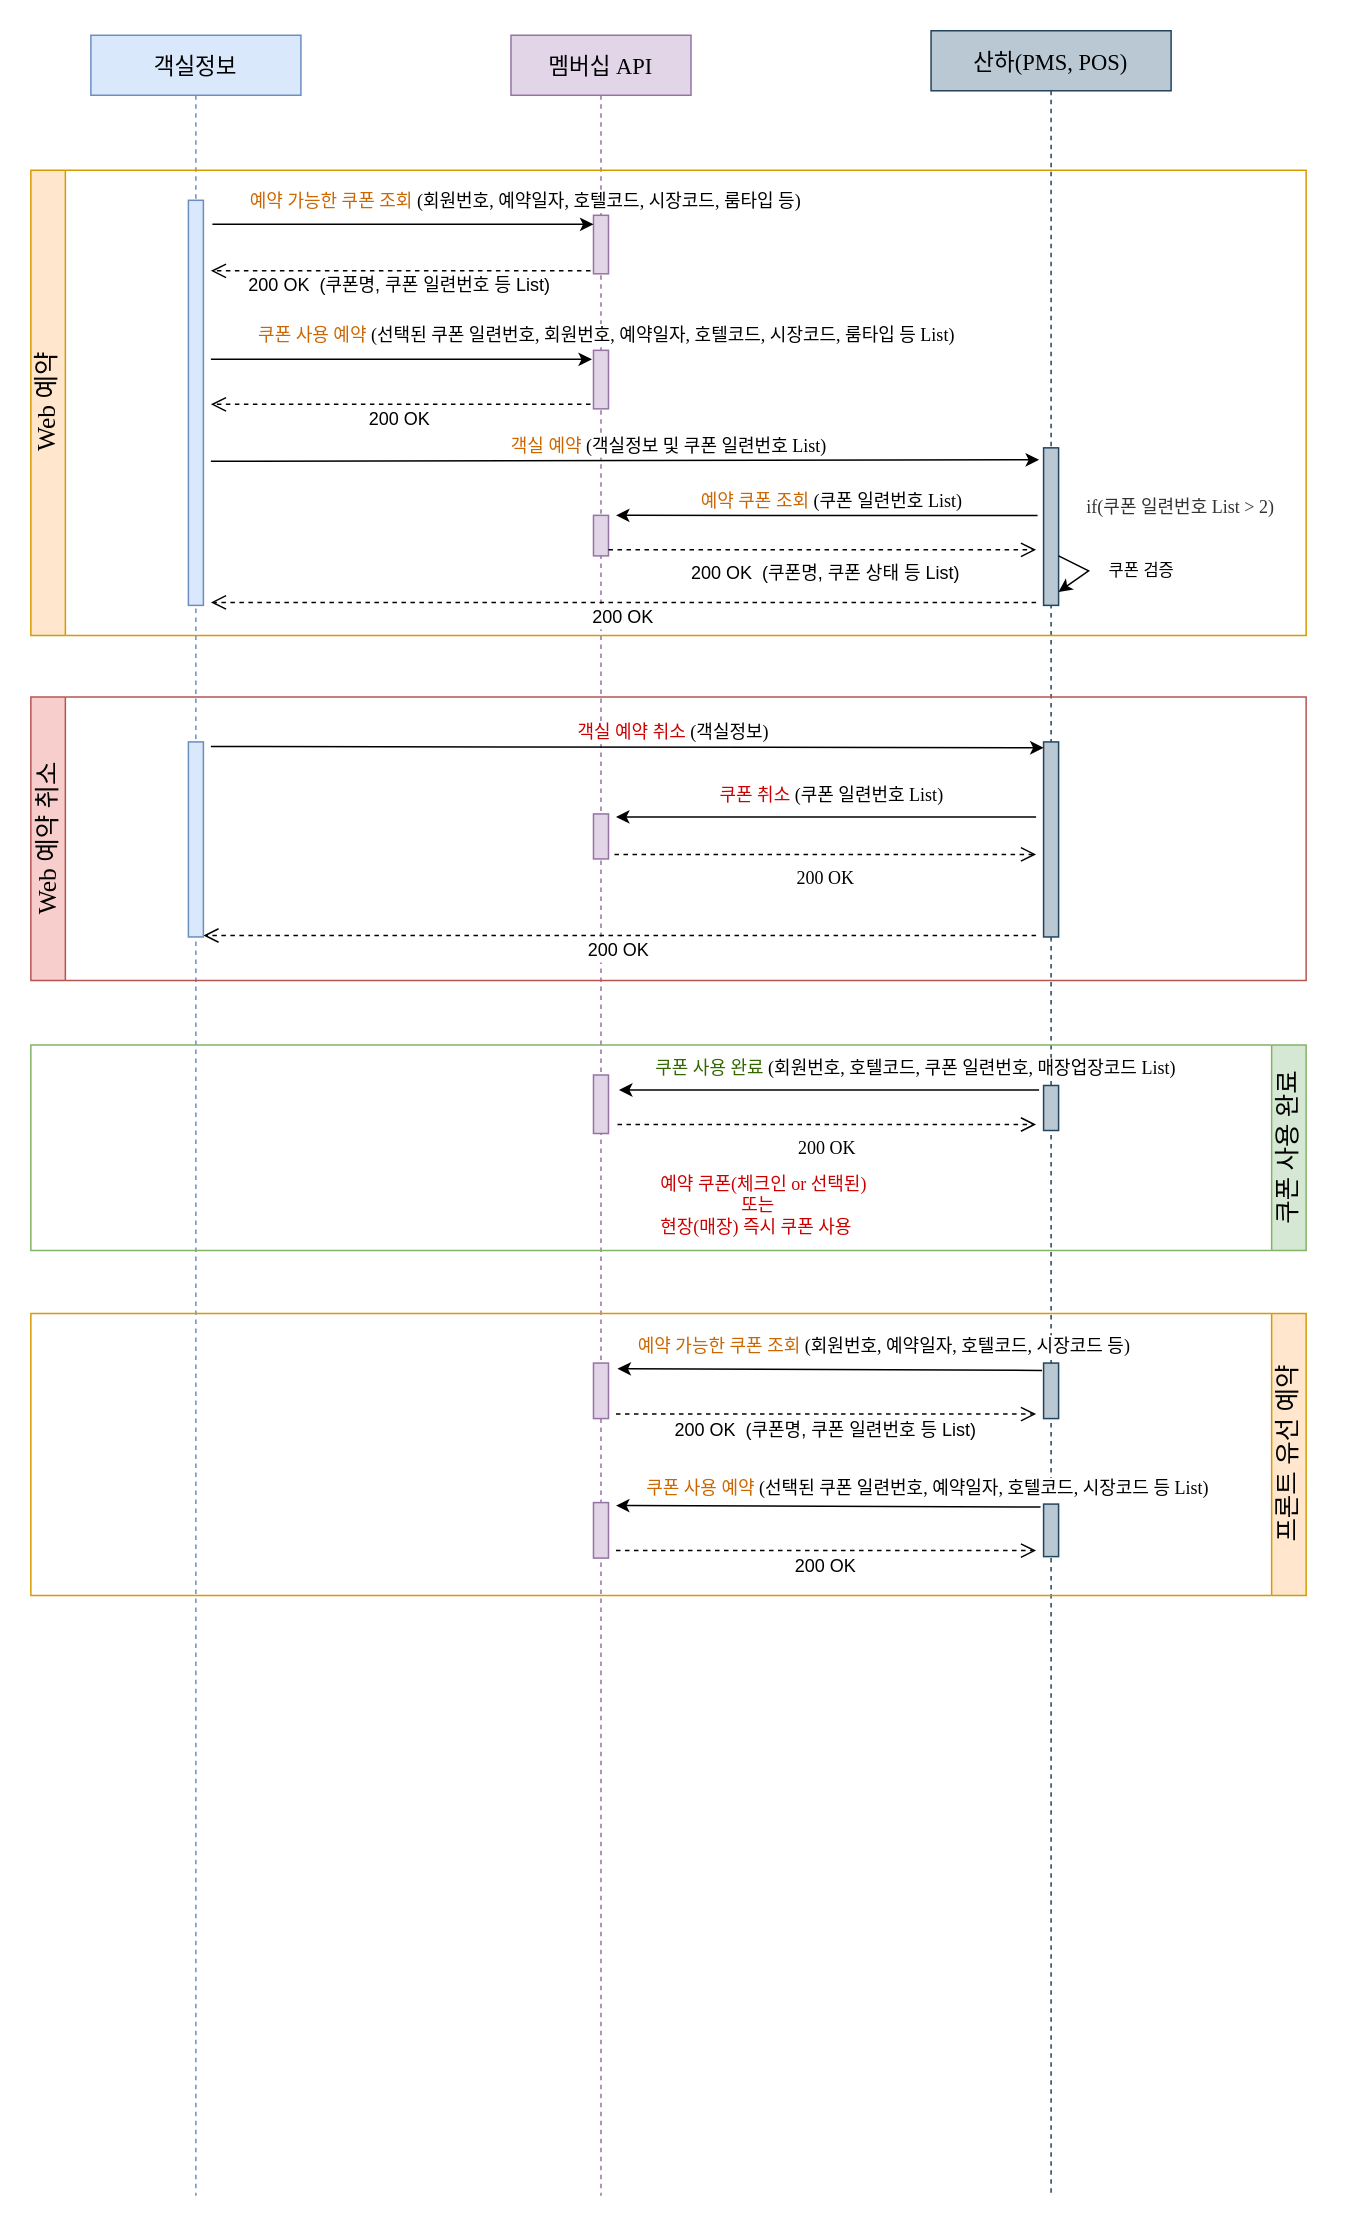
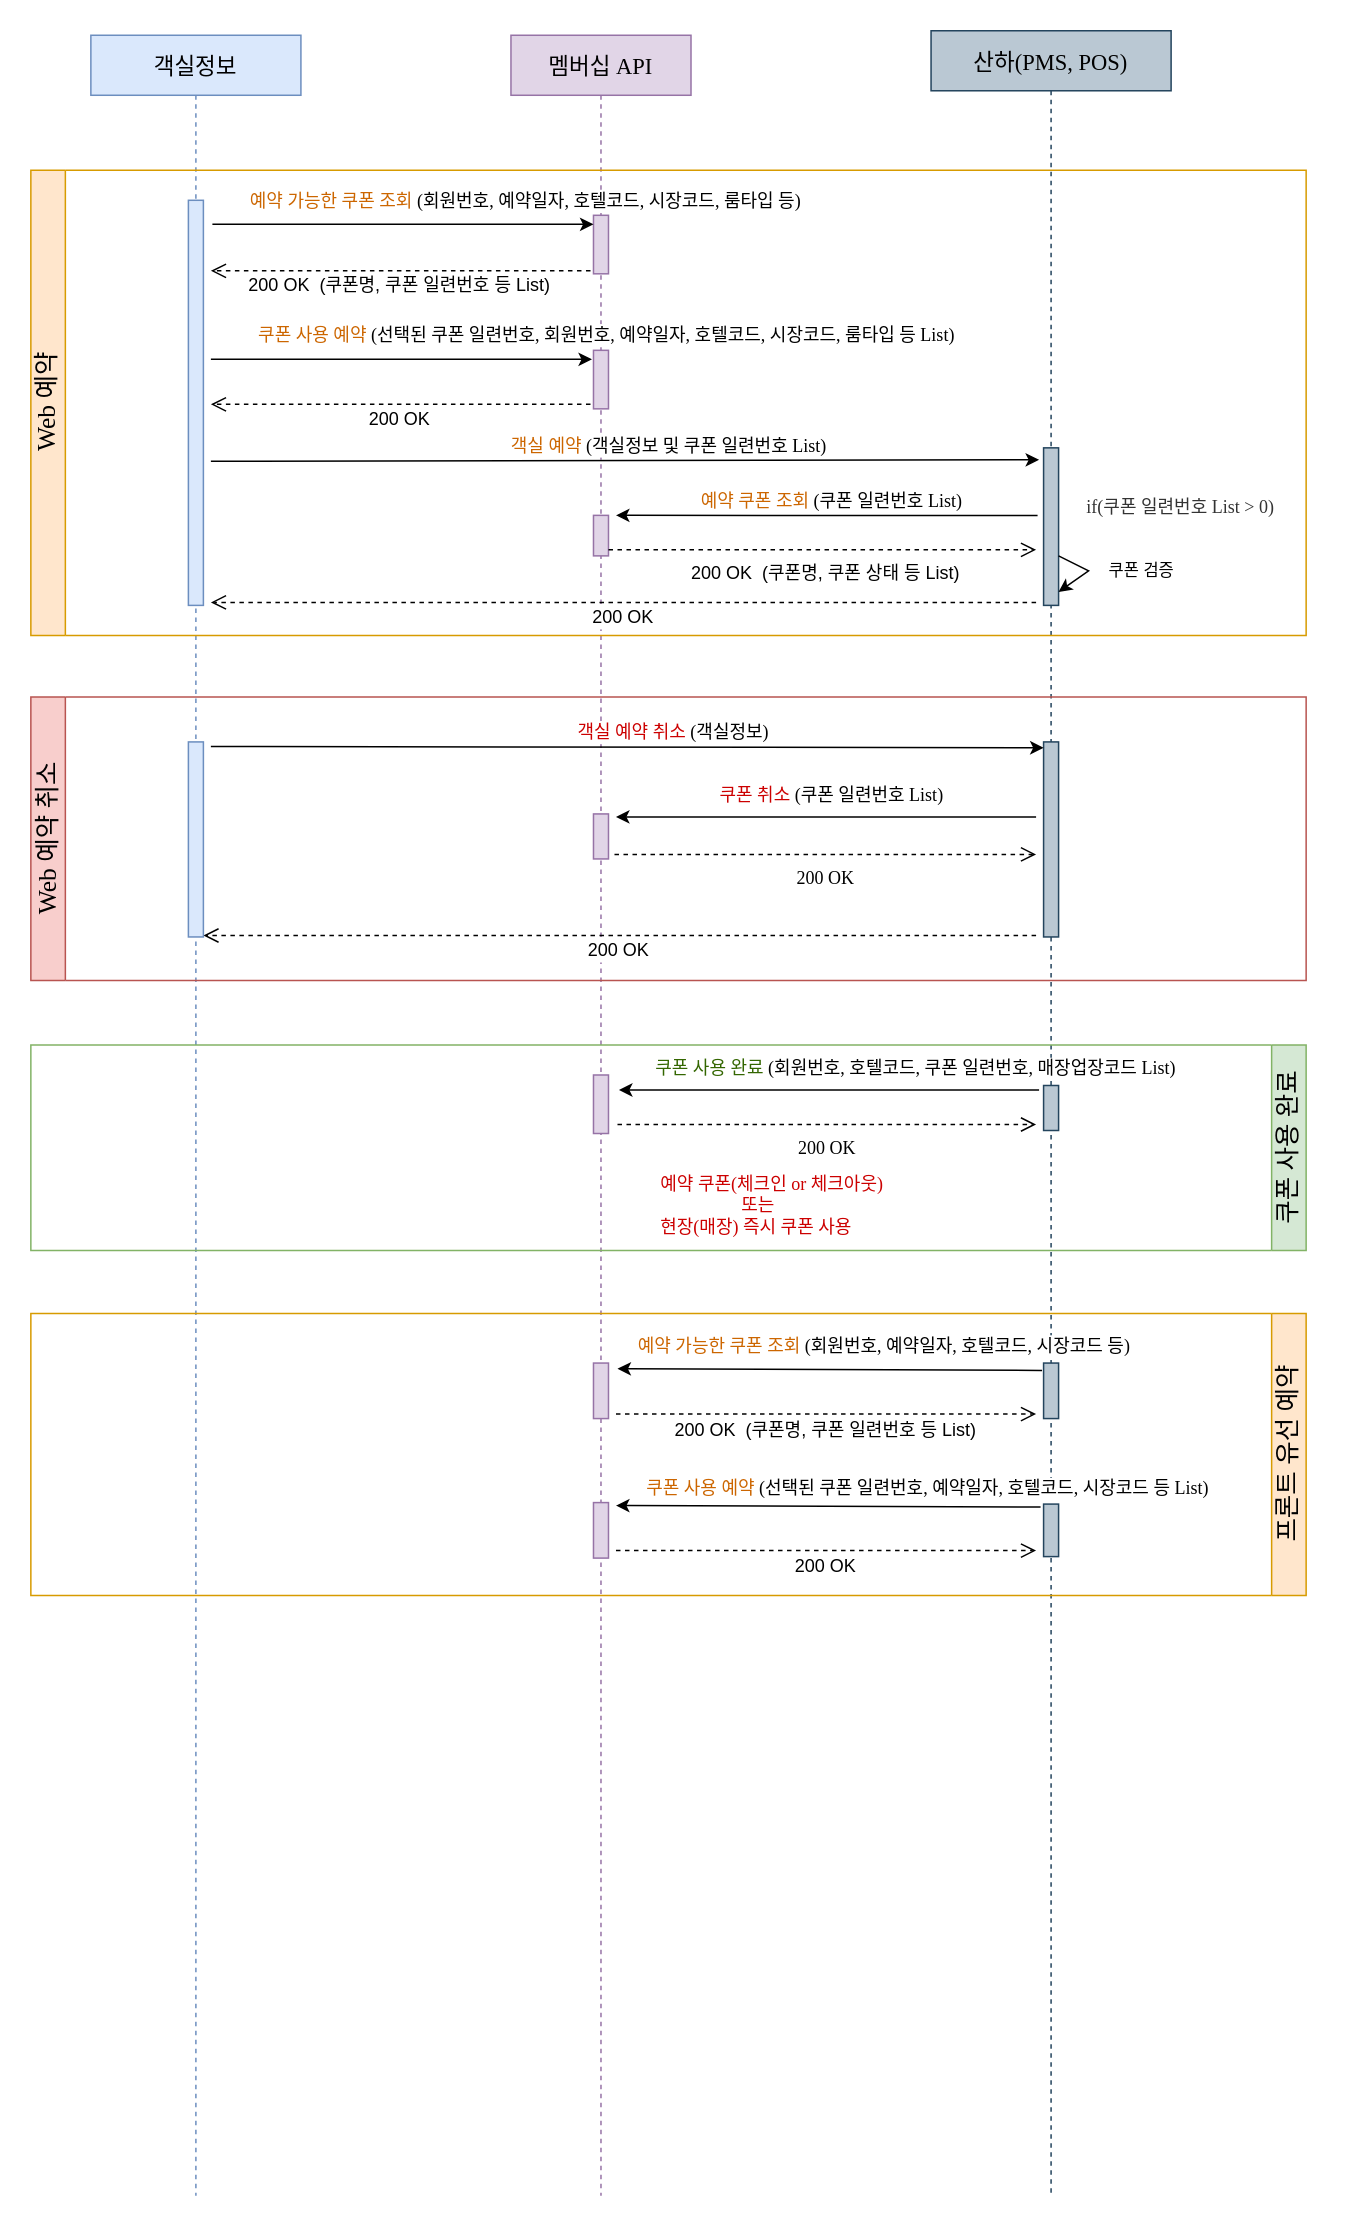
(1181, 508) -> (1181, 508)
(779, 1205) -> (788, 1205)
